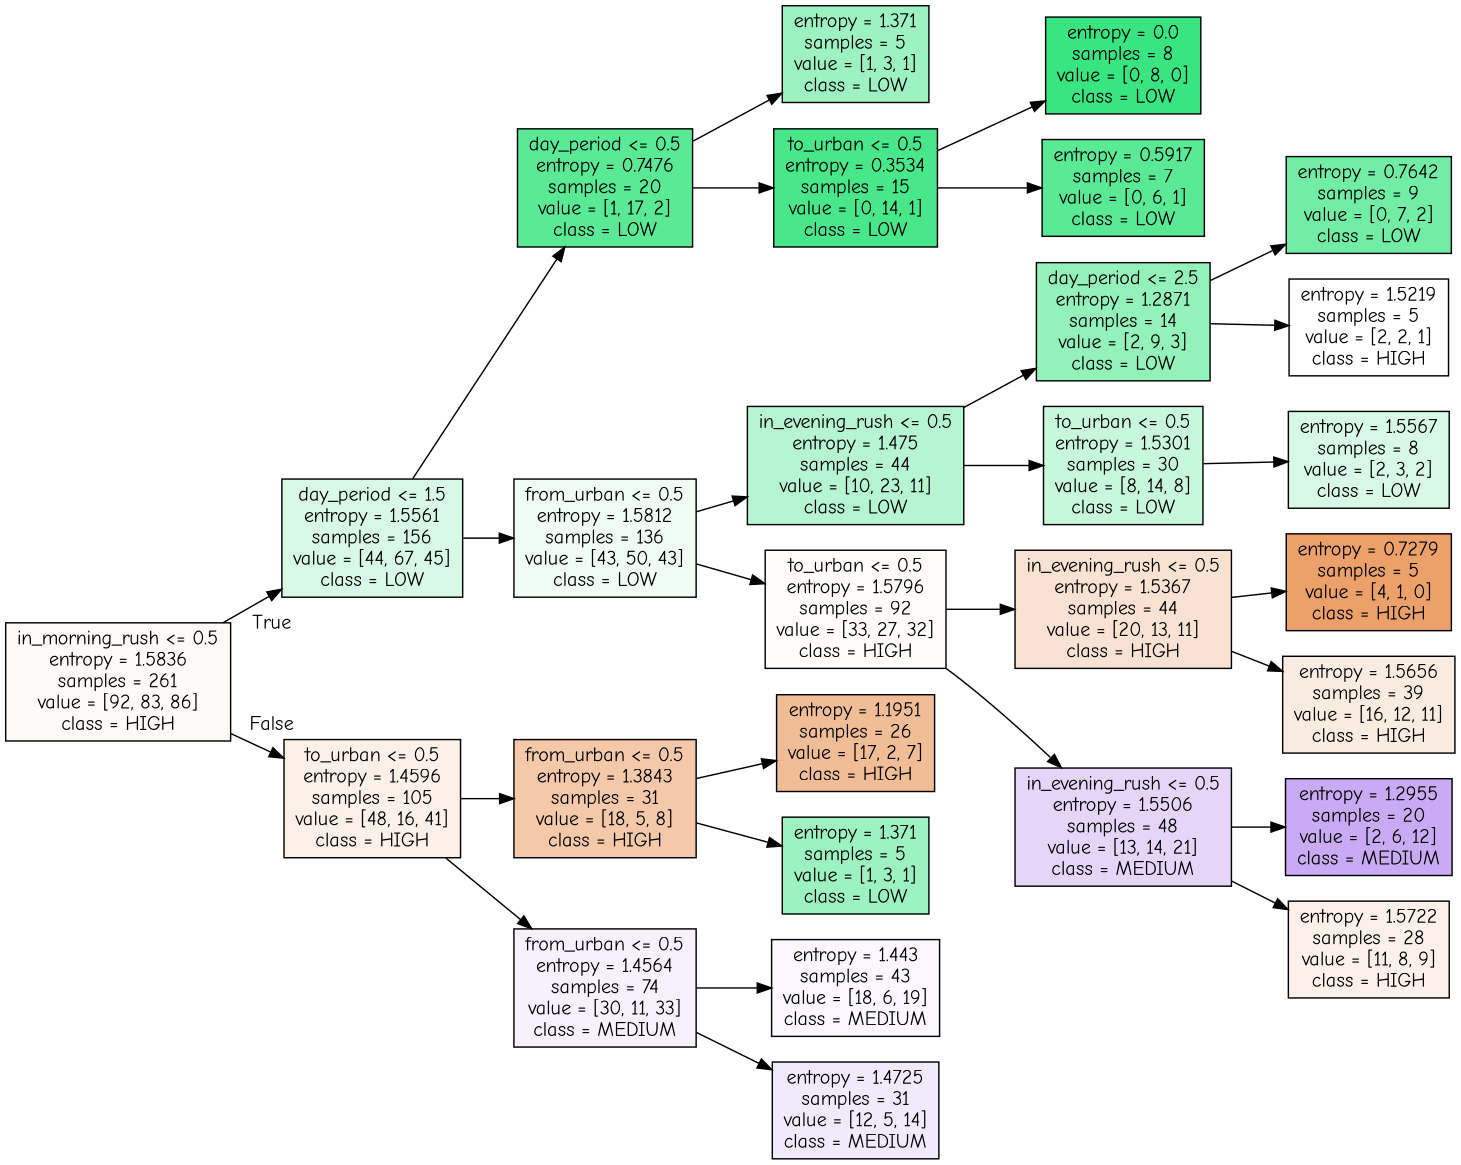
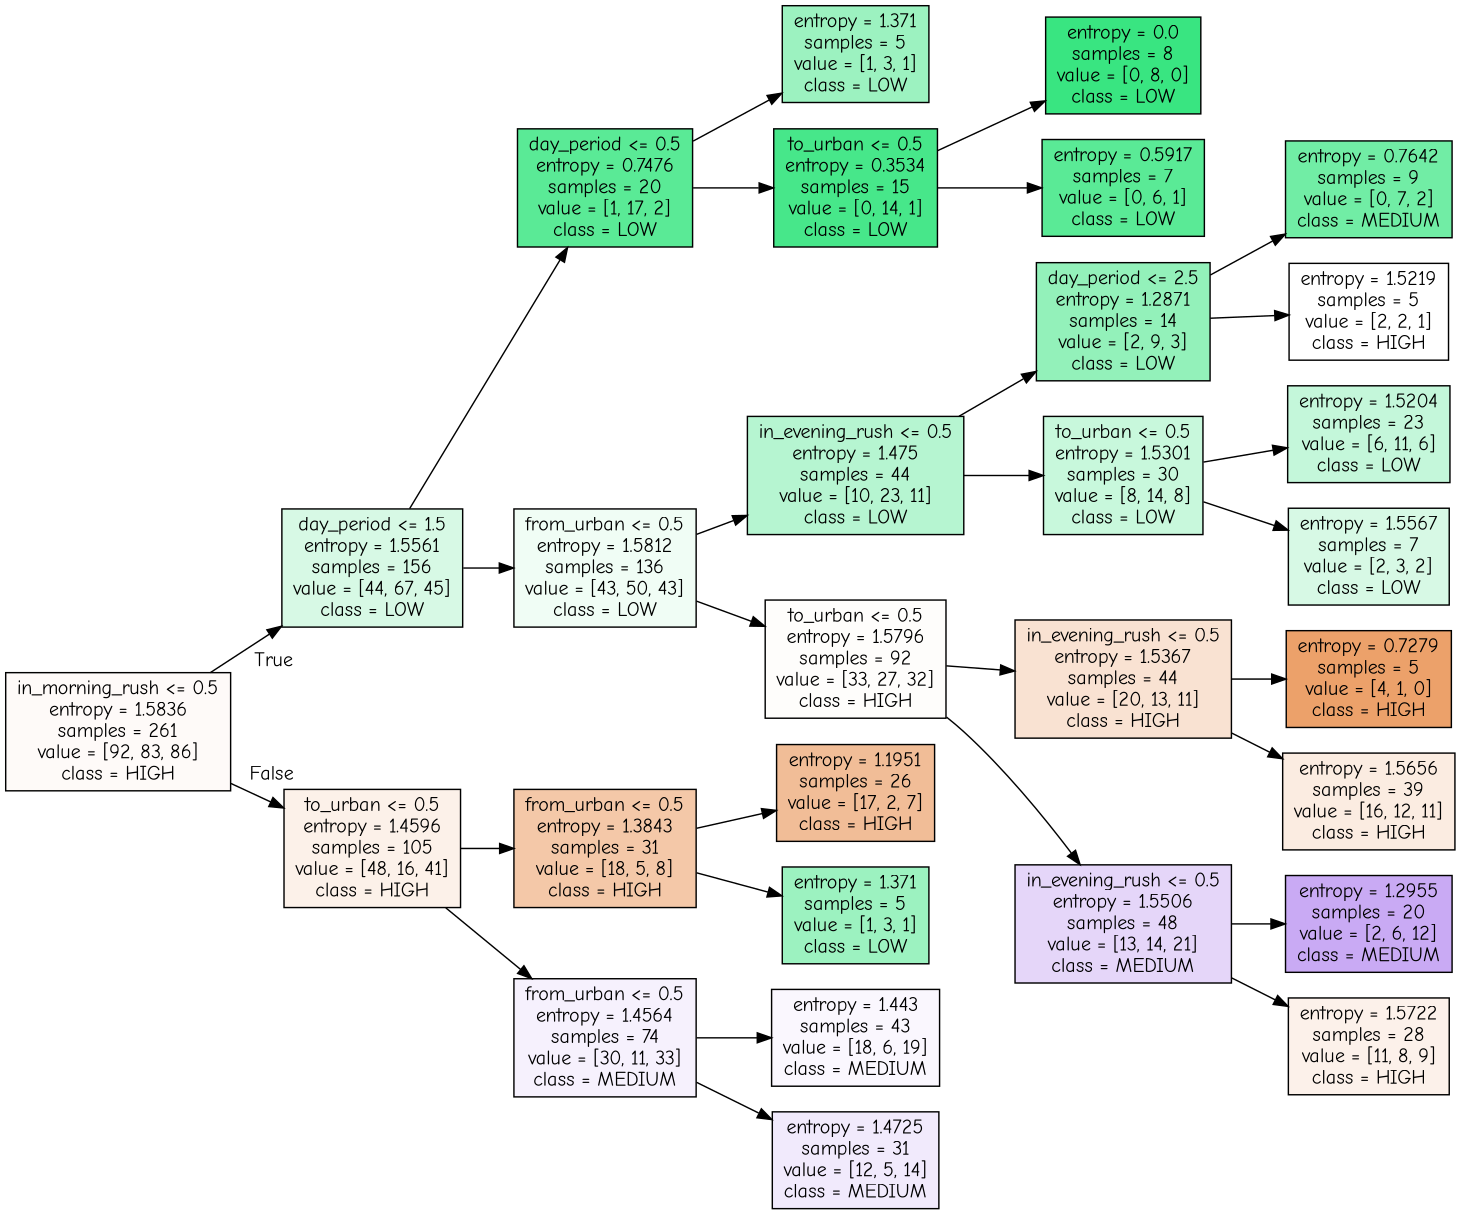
(1369, 205) -> (1369, 189)
none -> (1369, 434)
(1369, 460) -> (1369, 557)
